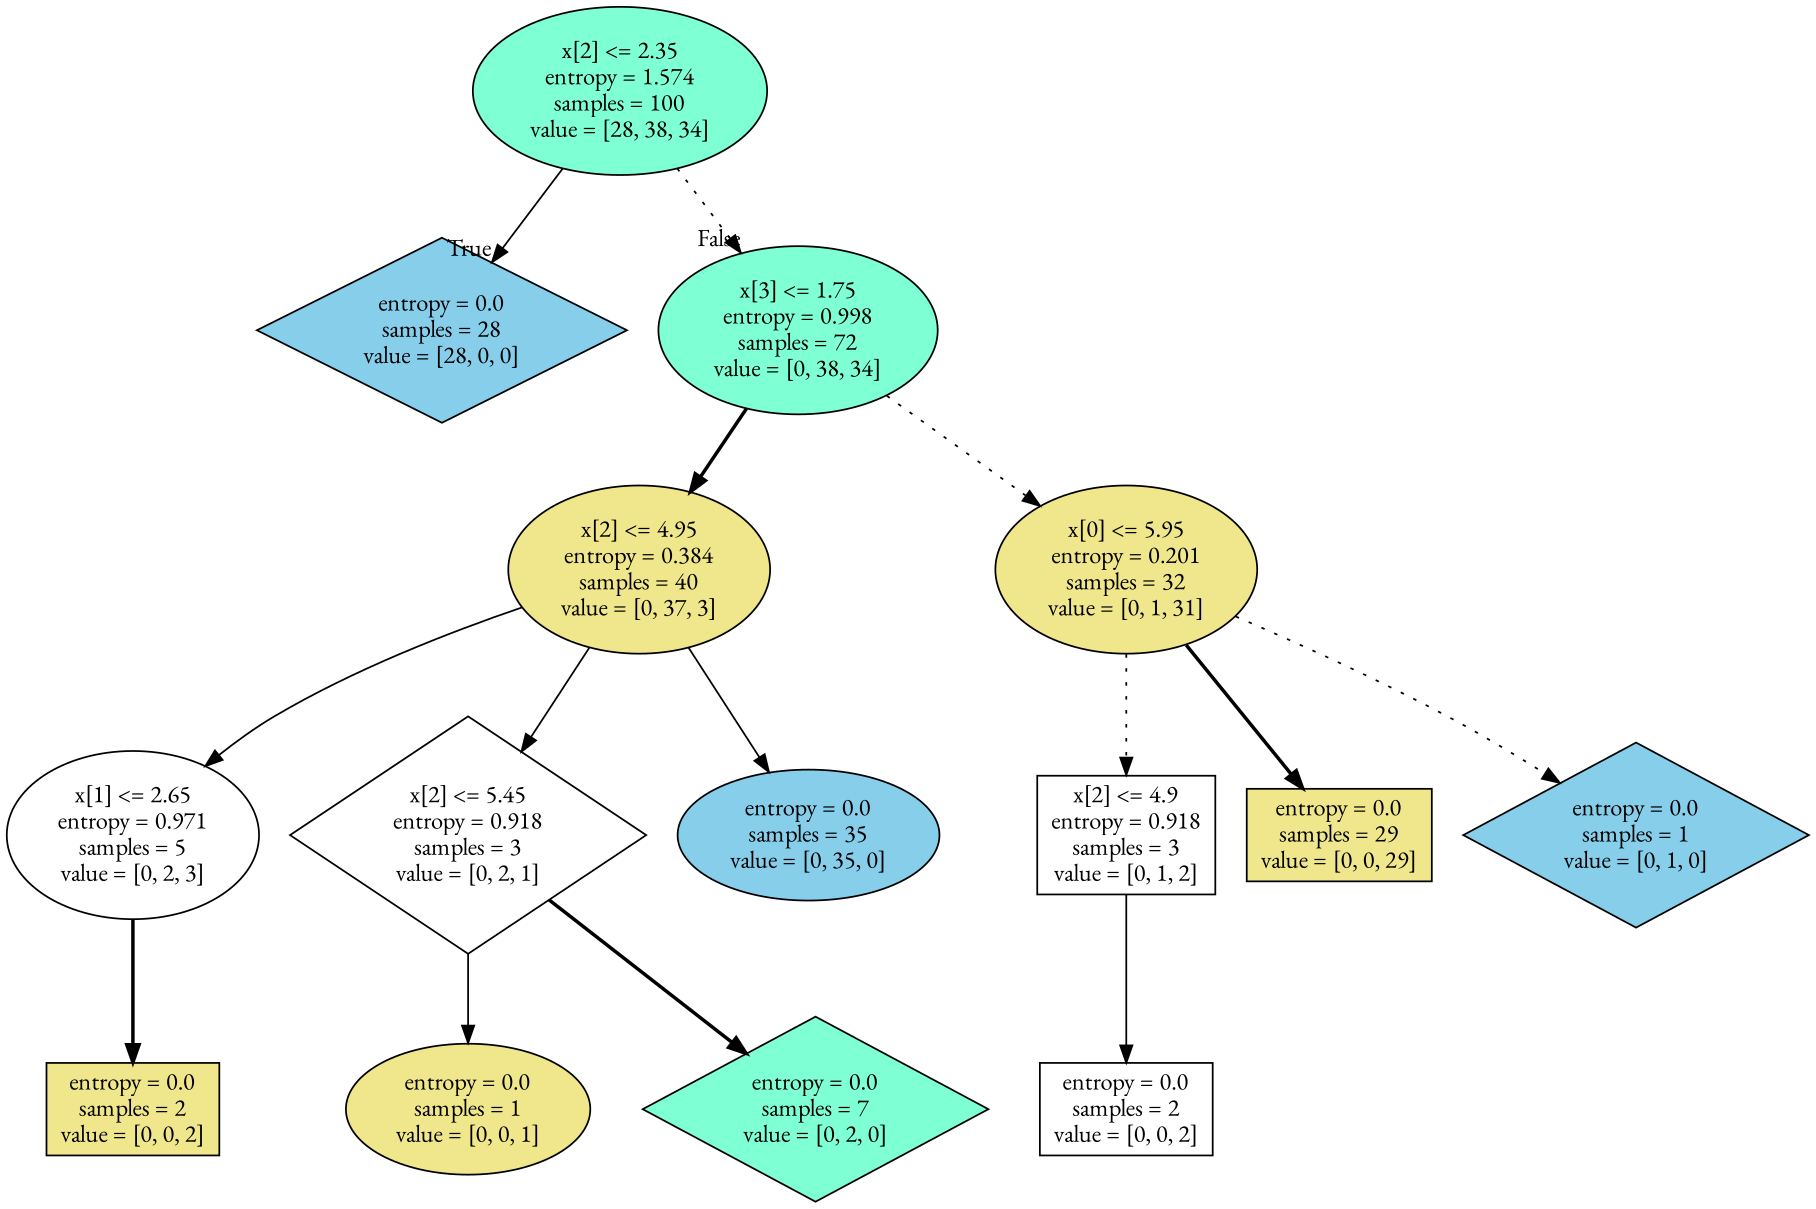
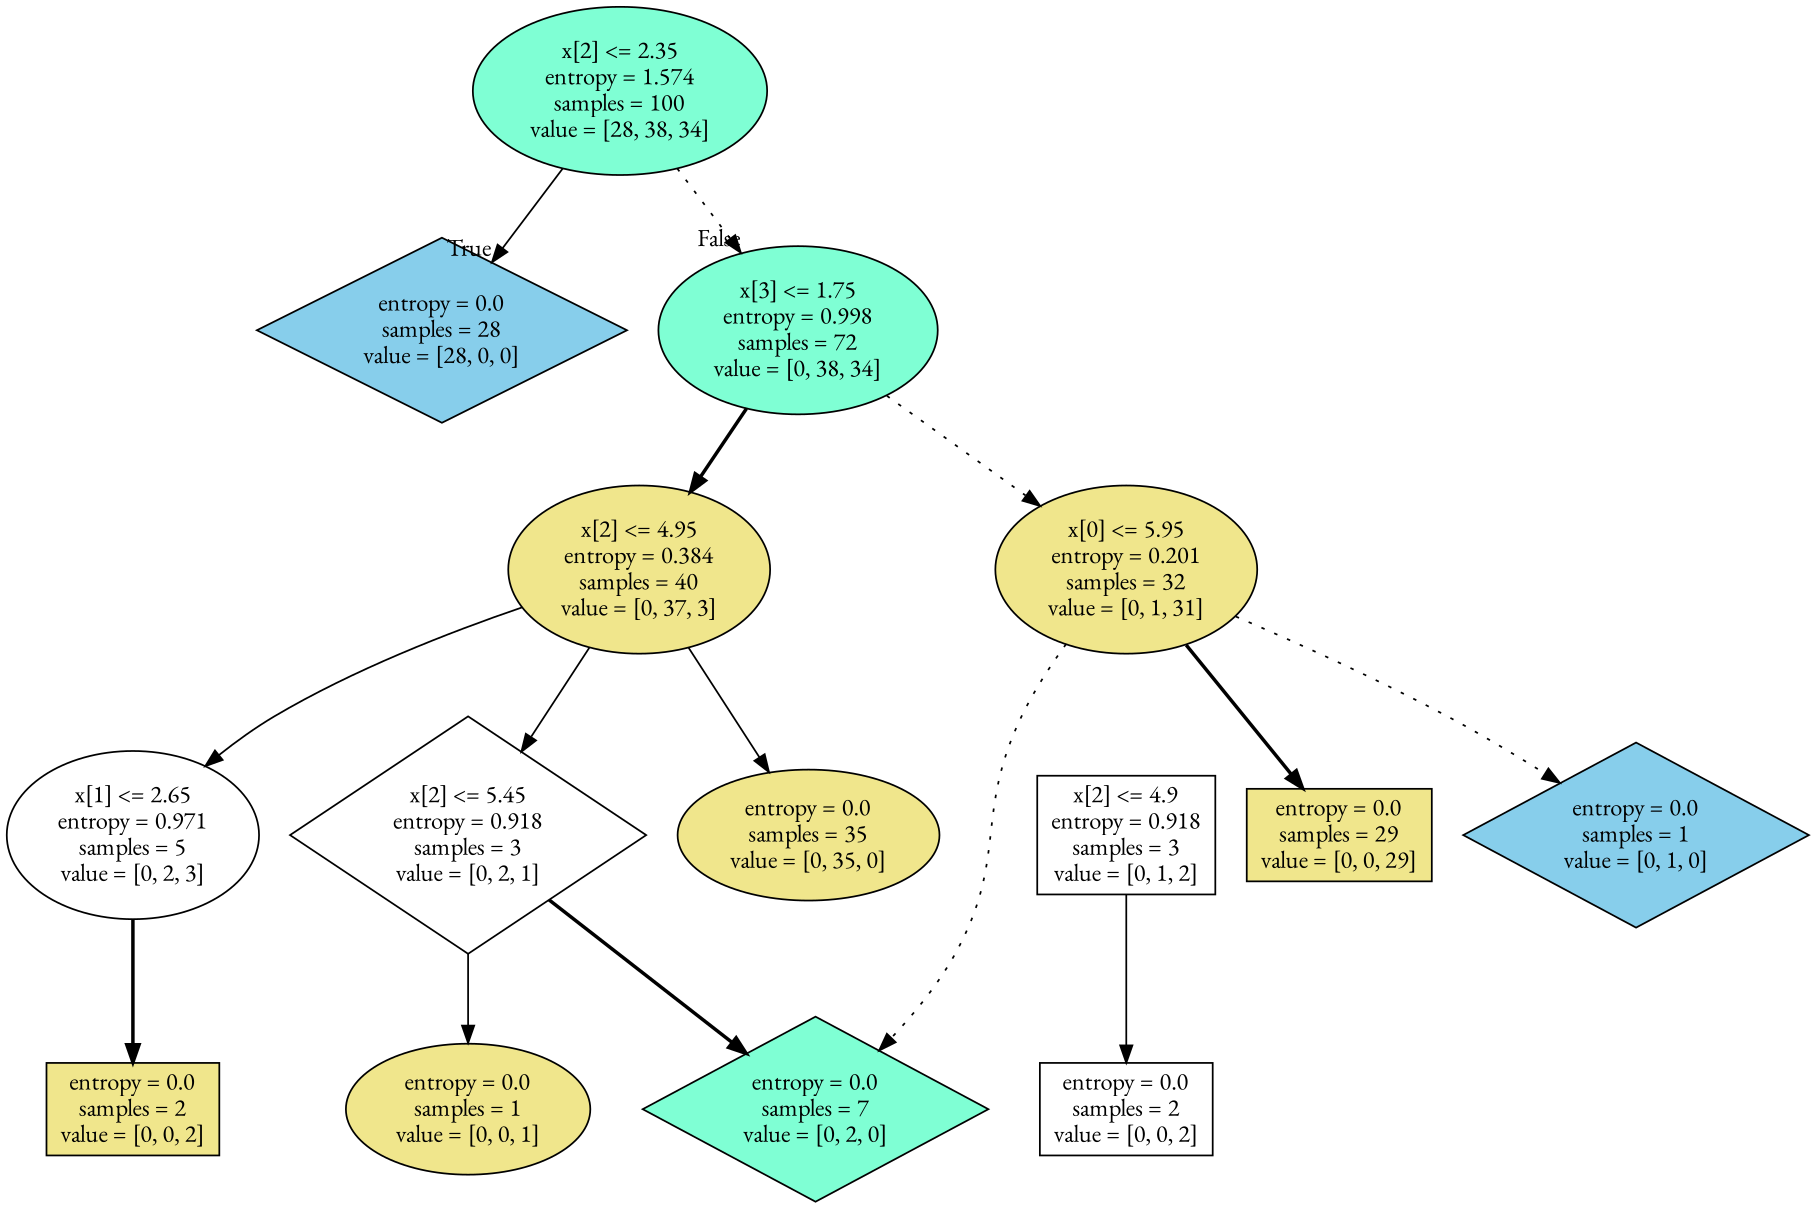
(1126, 706) -> (989, 846)
(809, 835) -> (809, 835)
